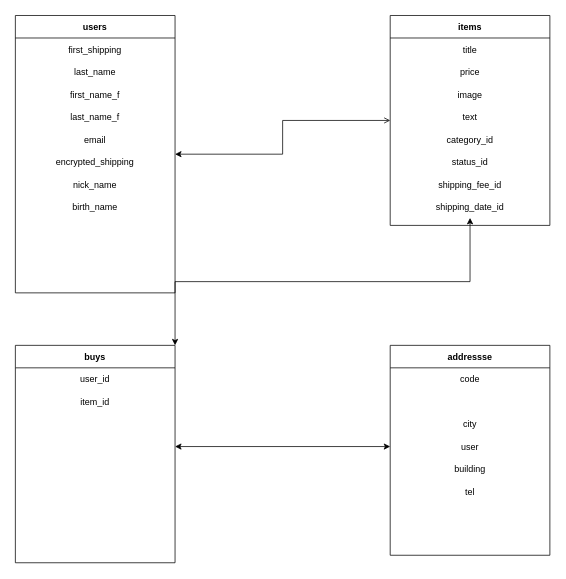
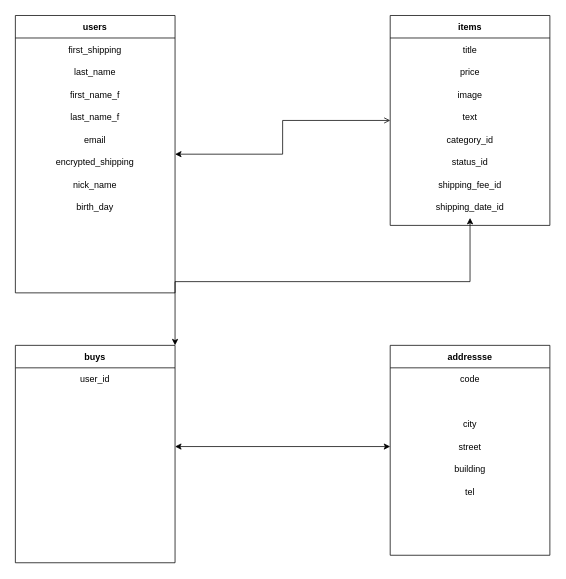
(95, 207) -> (95, 207)
(95, 402) -> none
(470, 447) -> (470, 447)
